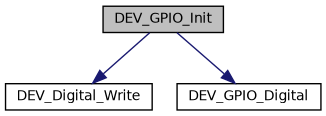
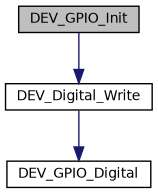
(201, 53) -> (79, 129)
